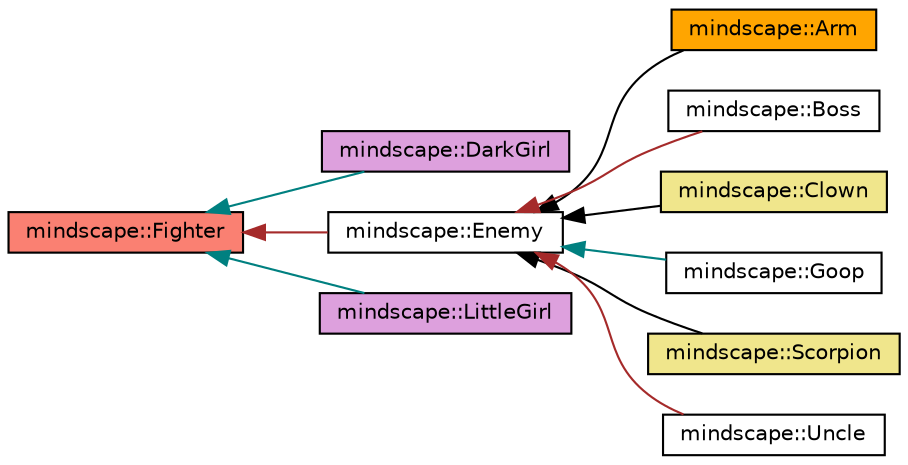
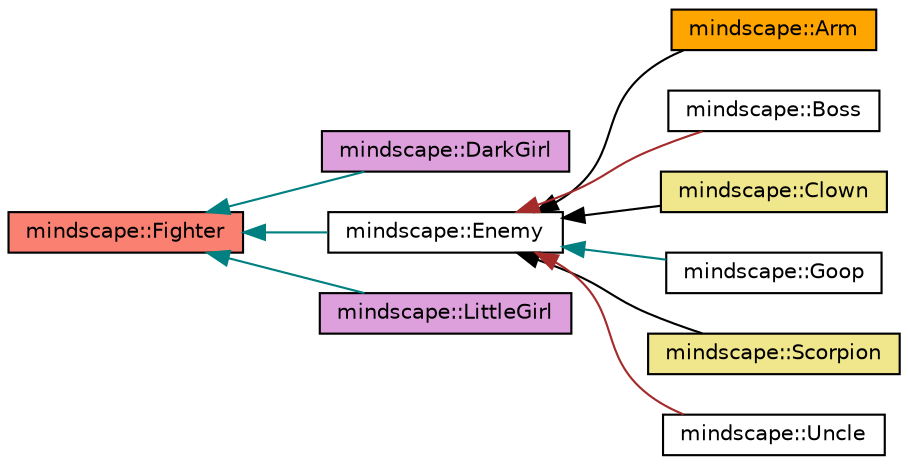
(296, 232) -> (296, 232)
